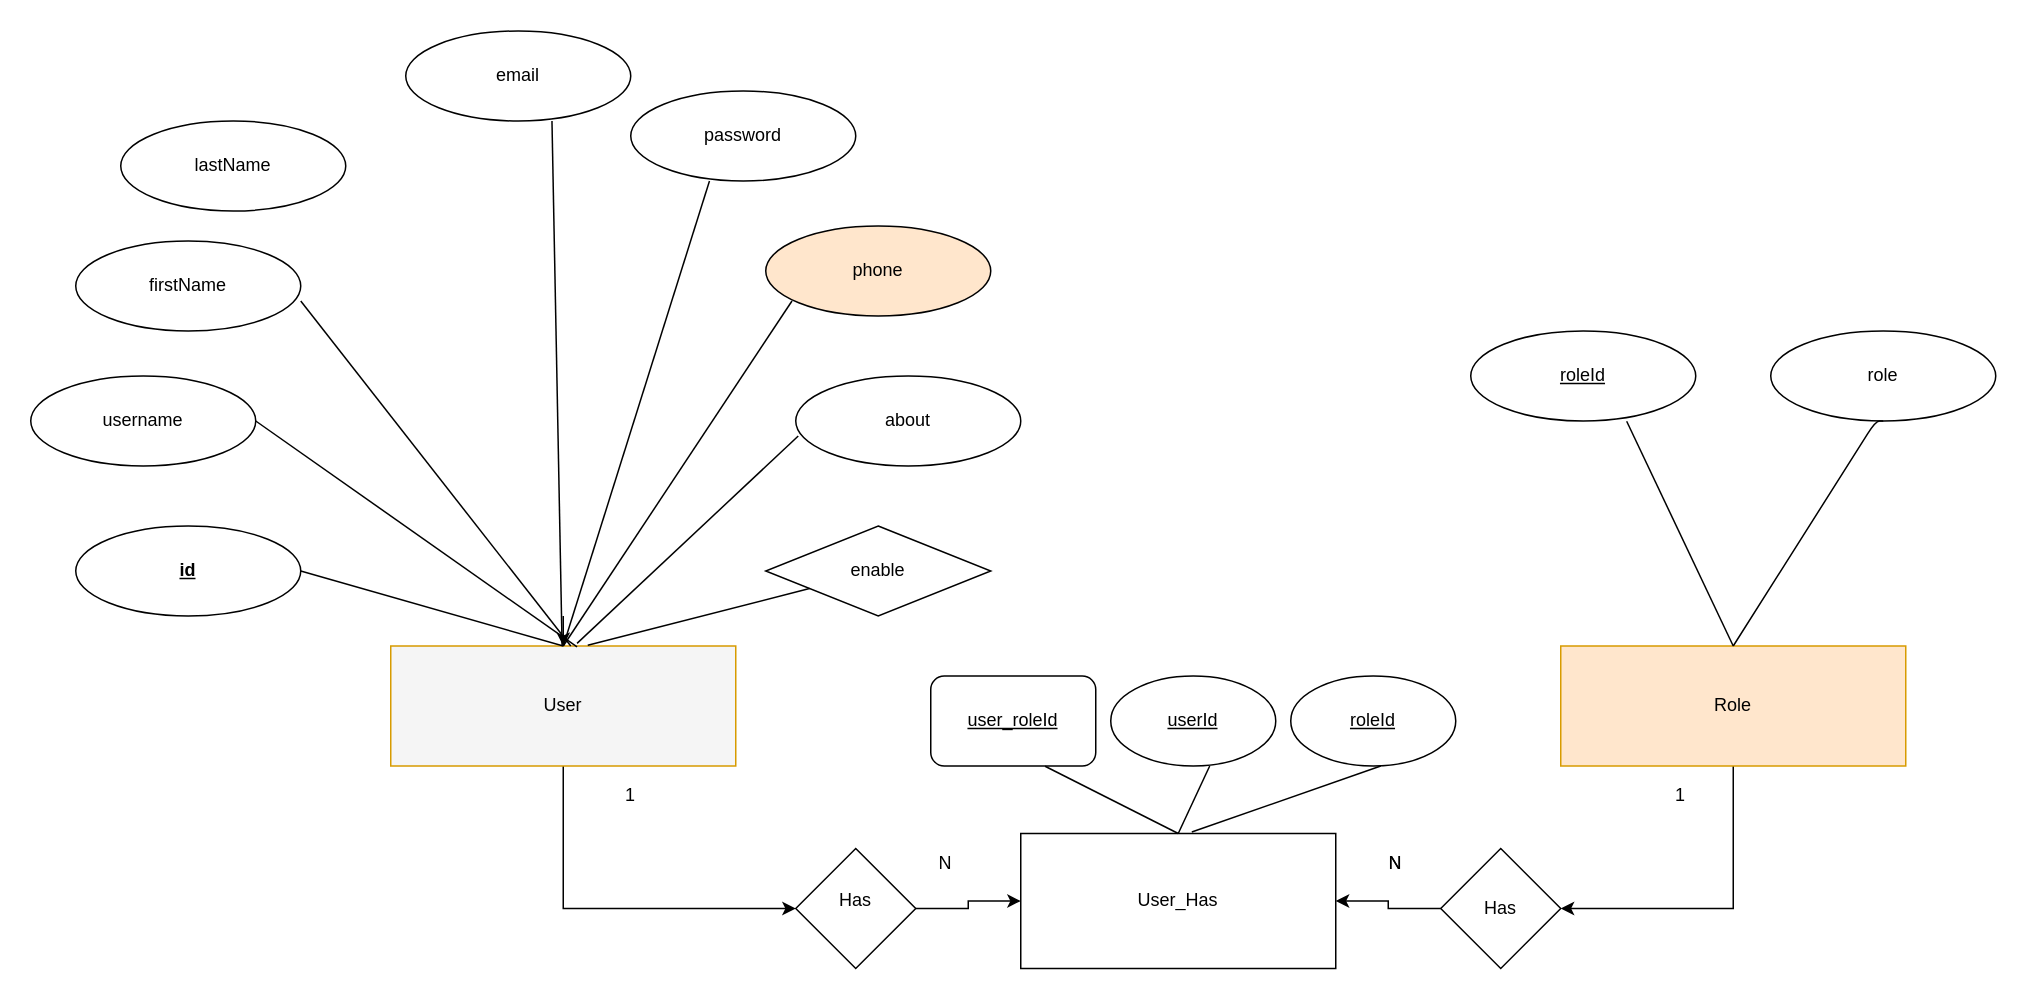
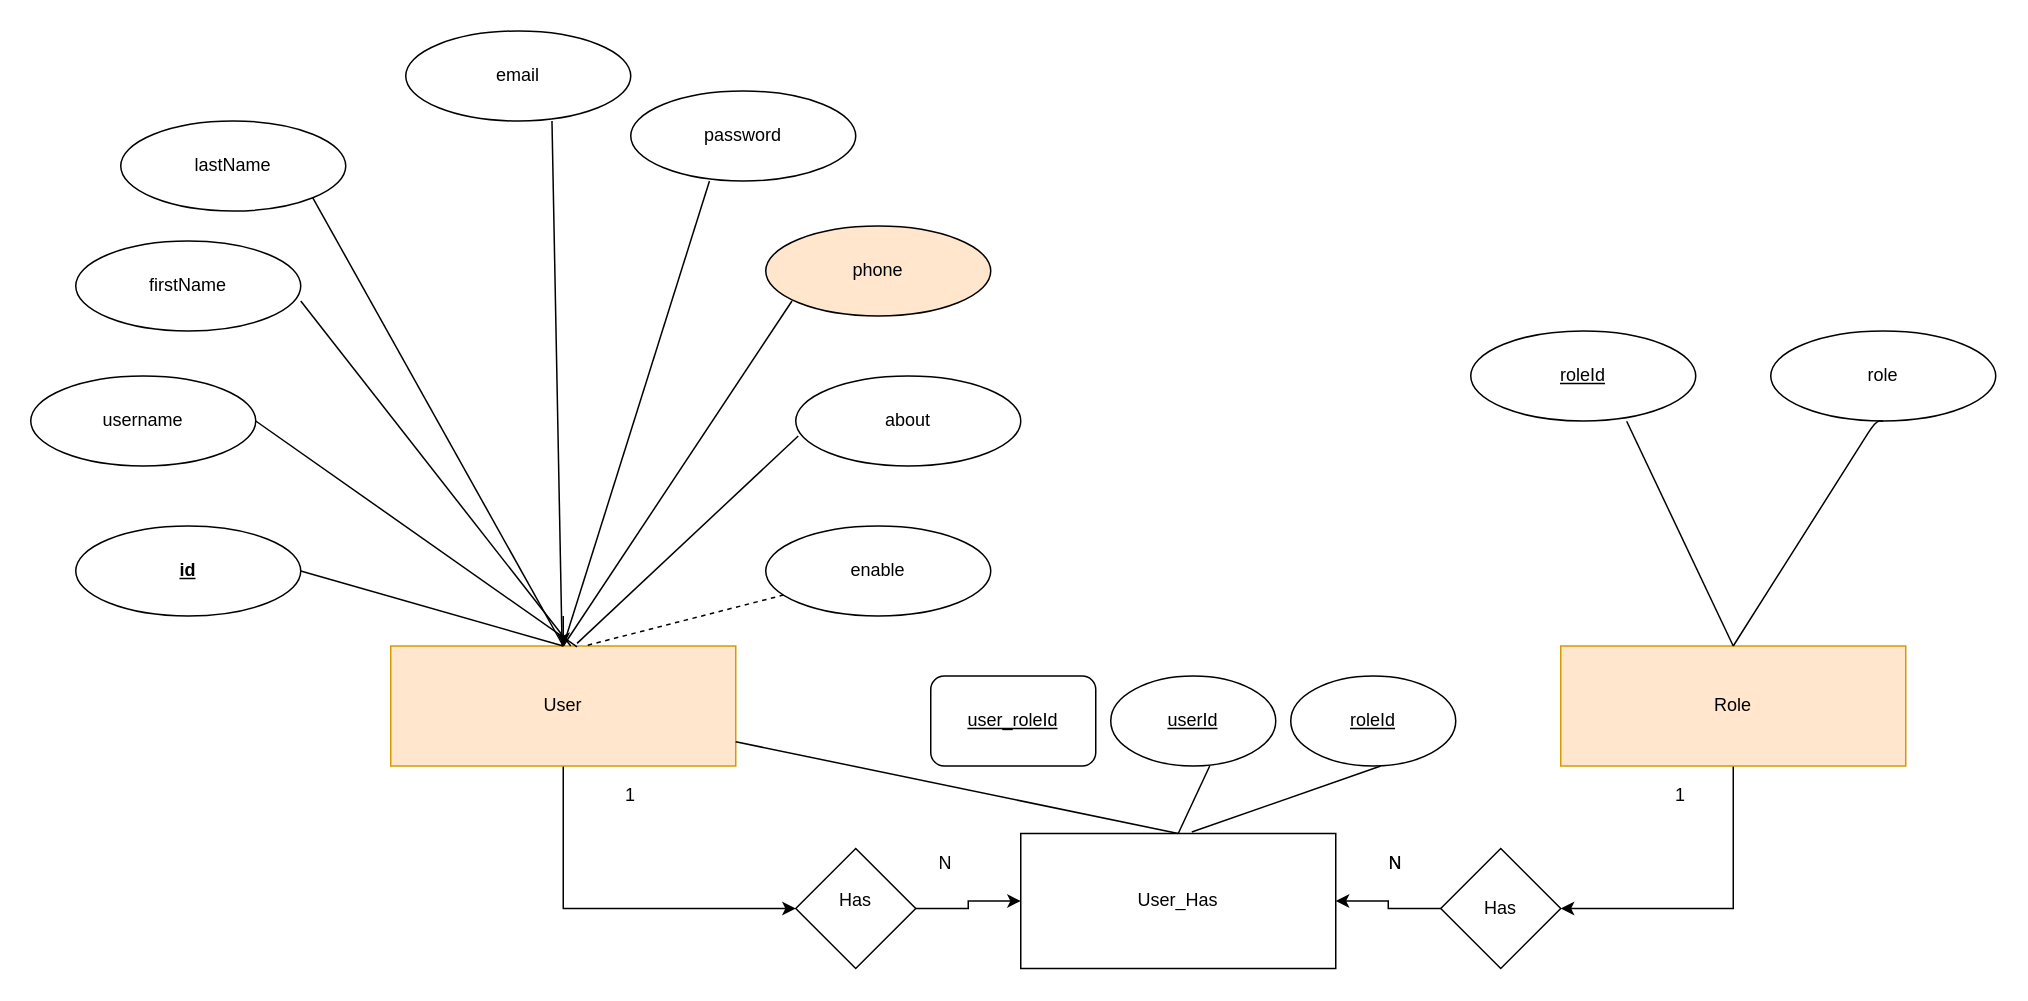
none -> (426, 400)
(878, 571) -> (878, 571)
(700, 616) -> (686, 620)
(563, 706) -> (563, 706)
(1111, 799) -> (957, 787)
